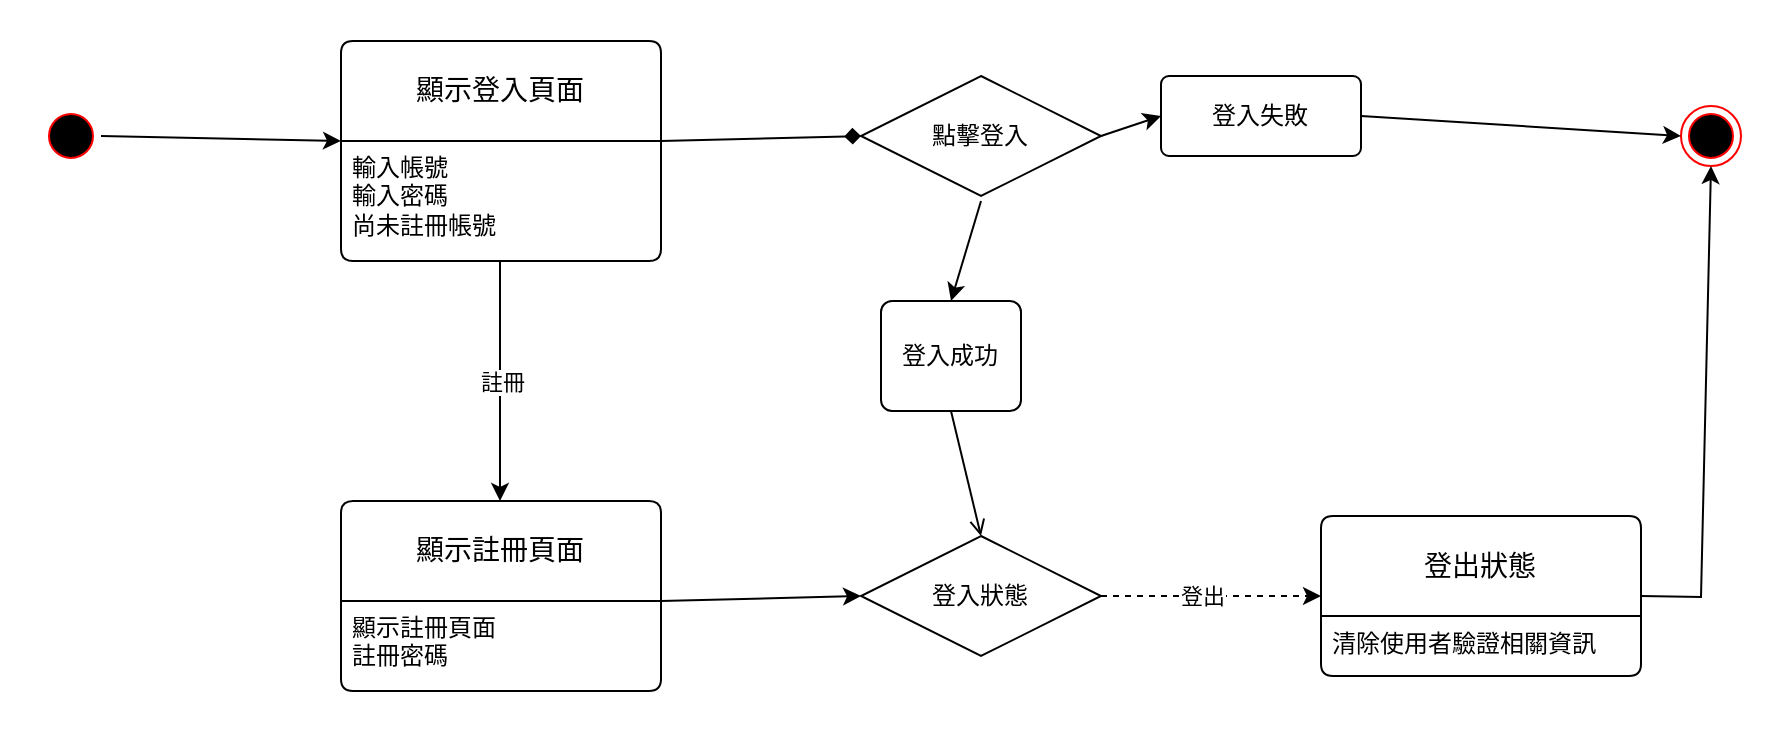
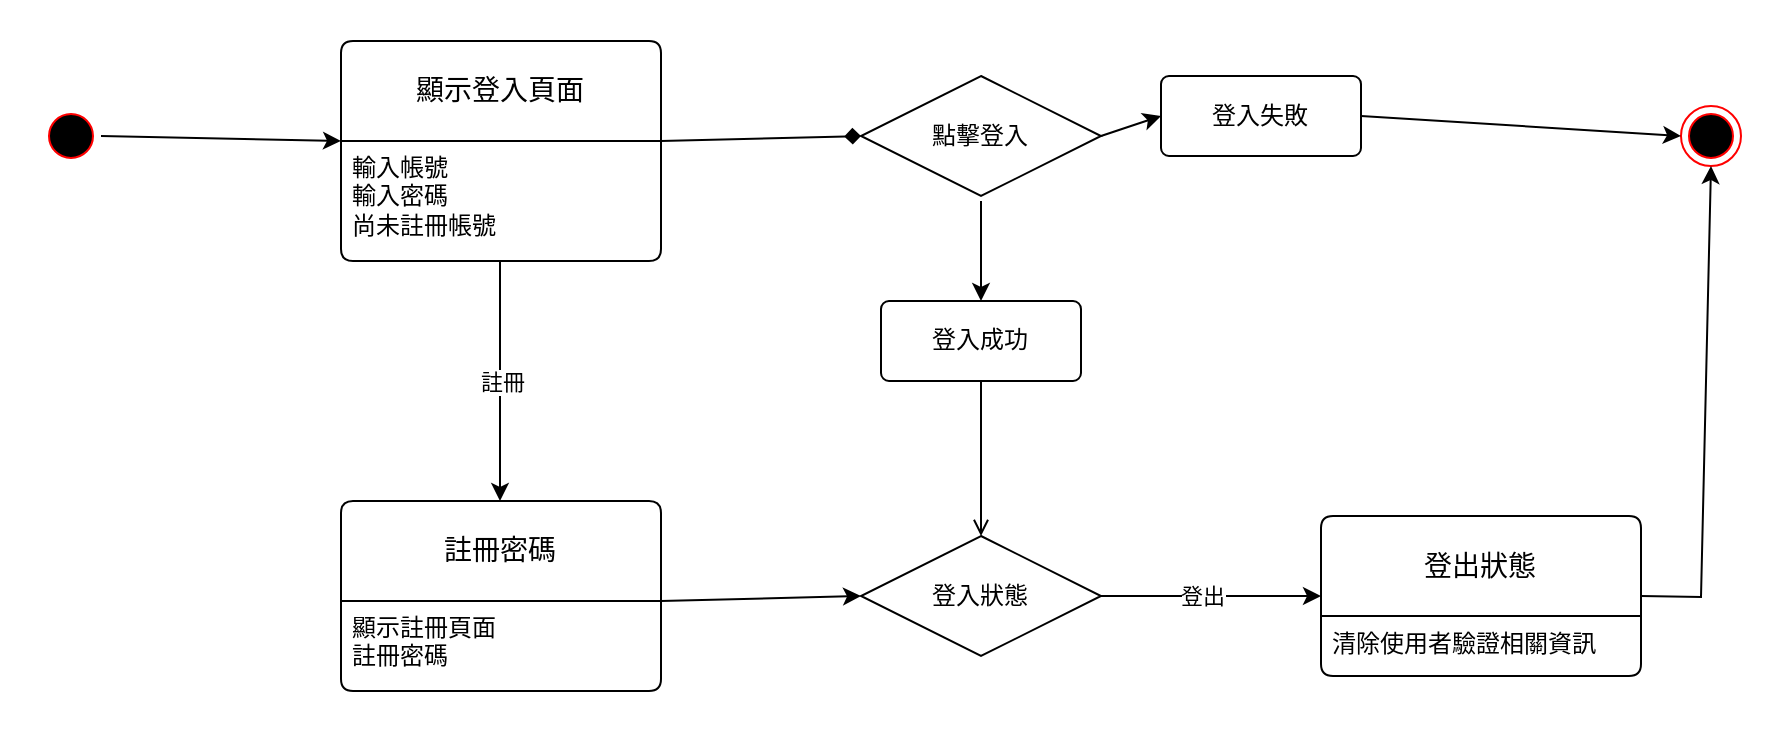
(951, 356) -> (981, 341)
(501, 551) -> (501, 551)
(1265, 596) -> (1265, 596)
